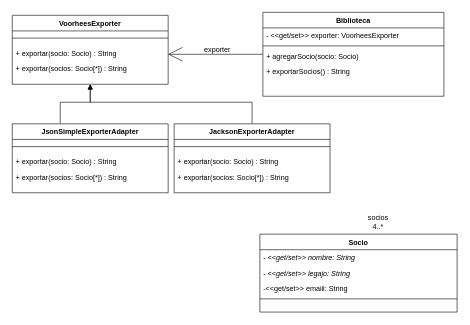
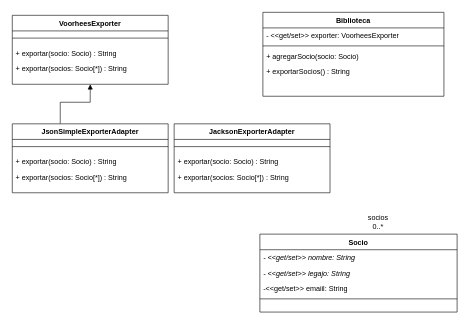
(215, 54) -> none
(183, 102) -> none
(379, 222) -> (379, 222)
